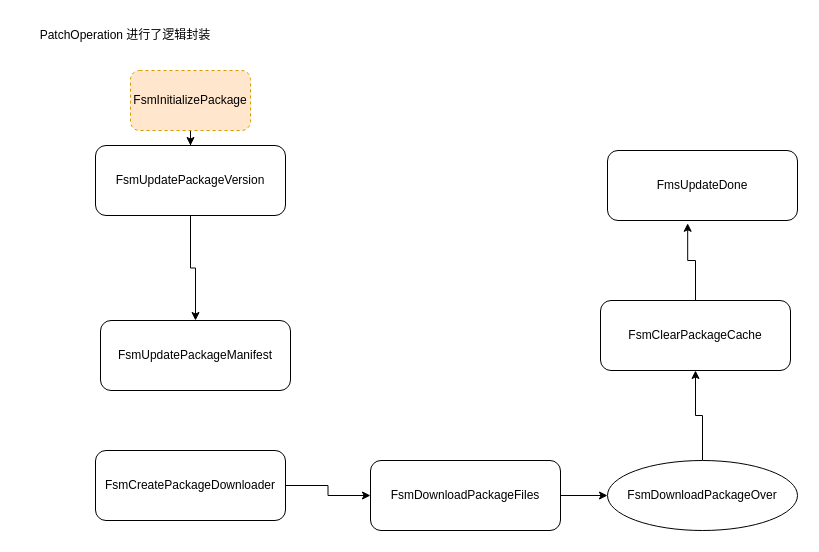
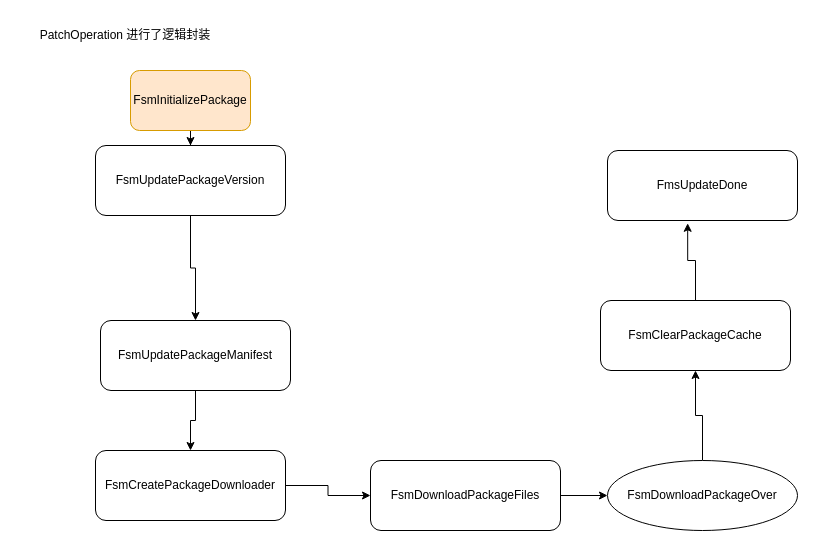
(191, 101) -> (191, 101)
none -> (196, 420)
